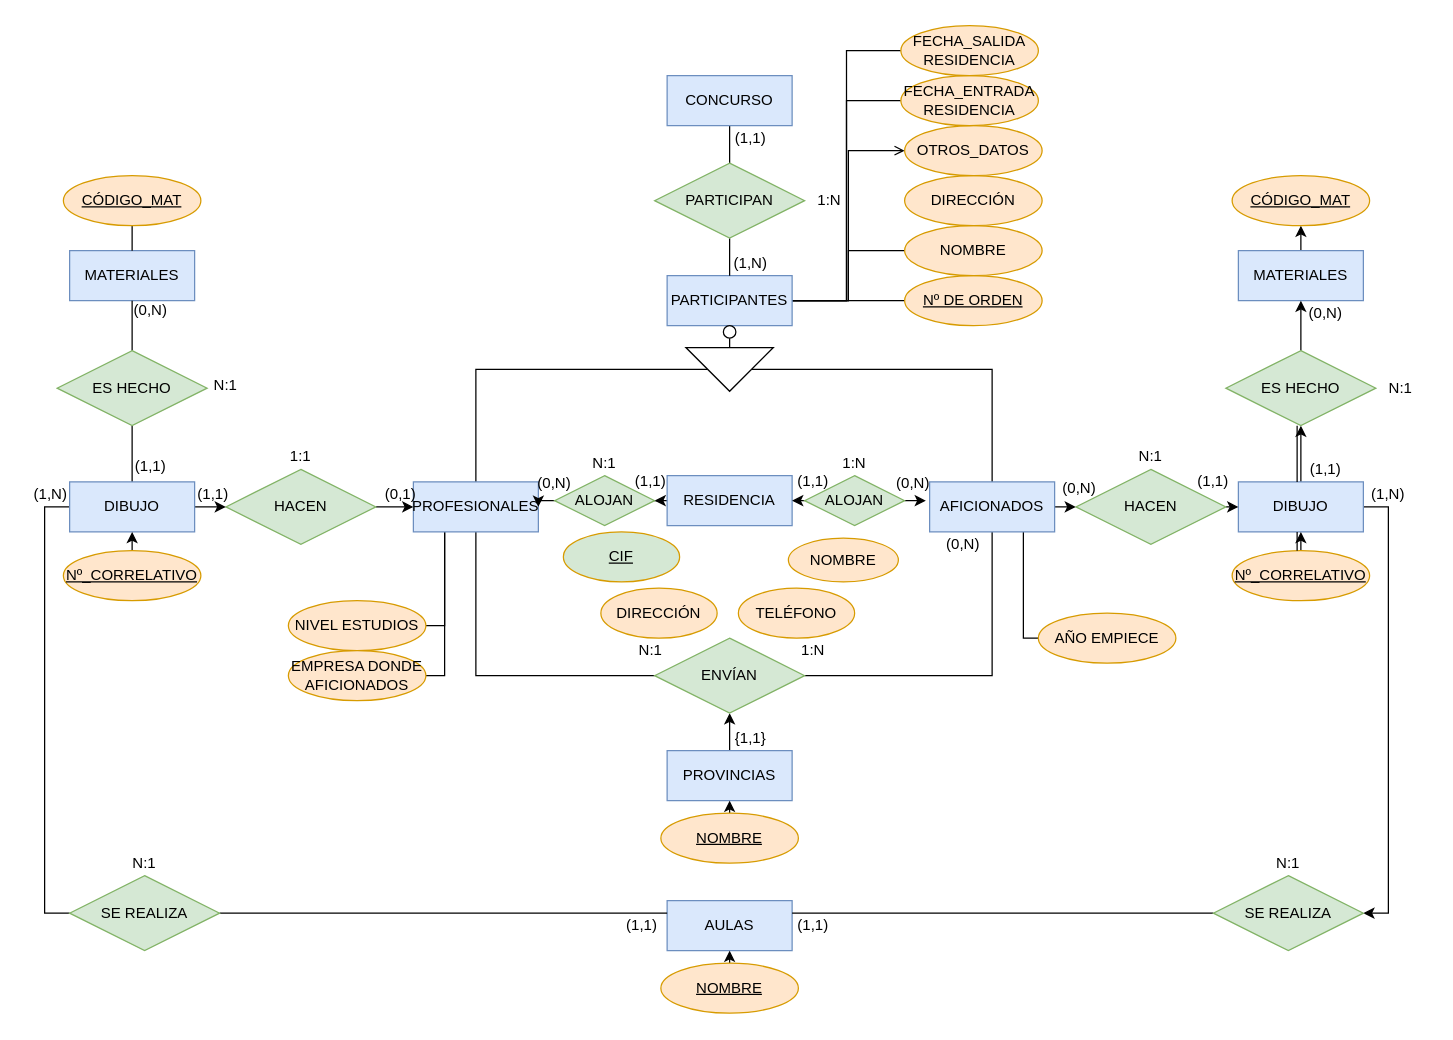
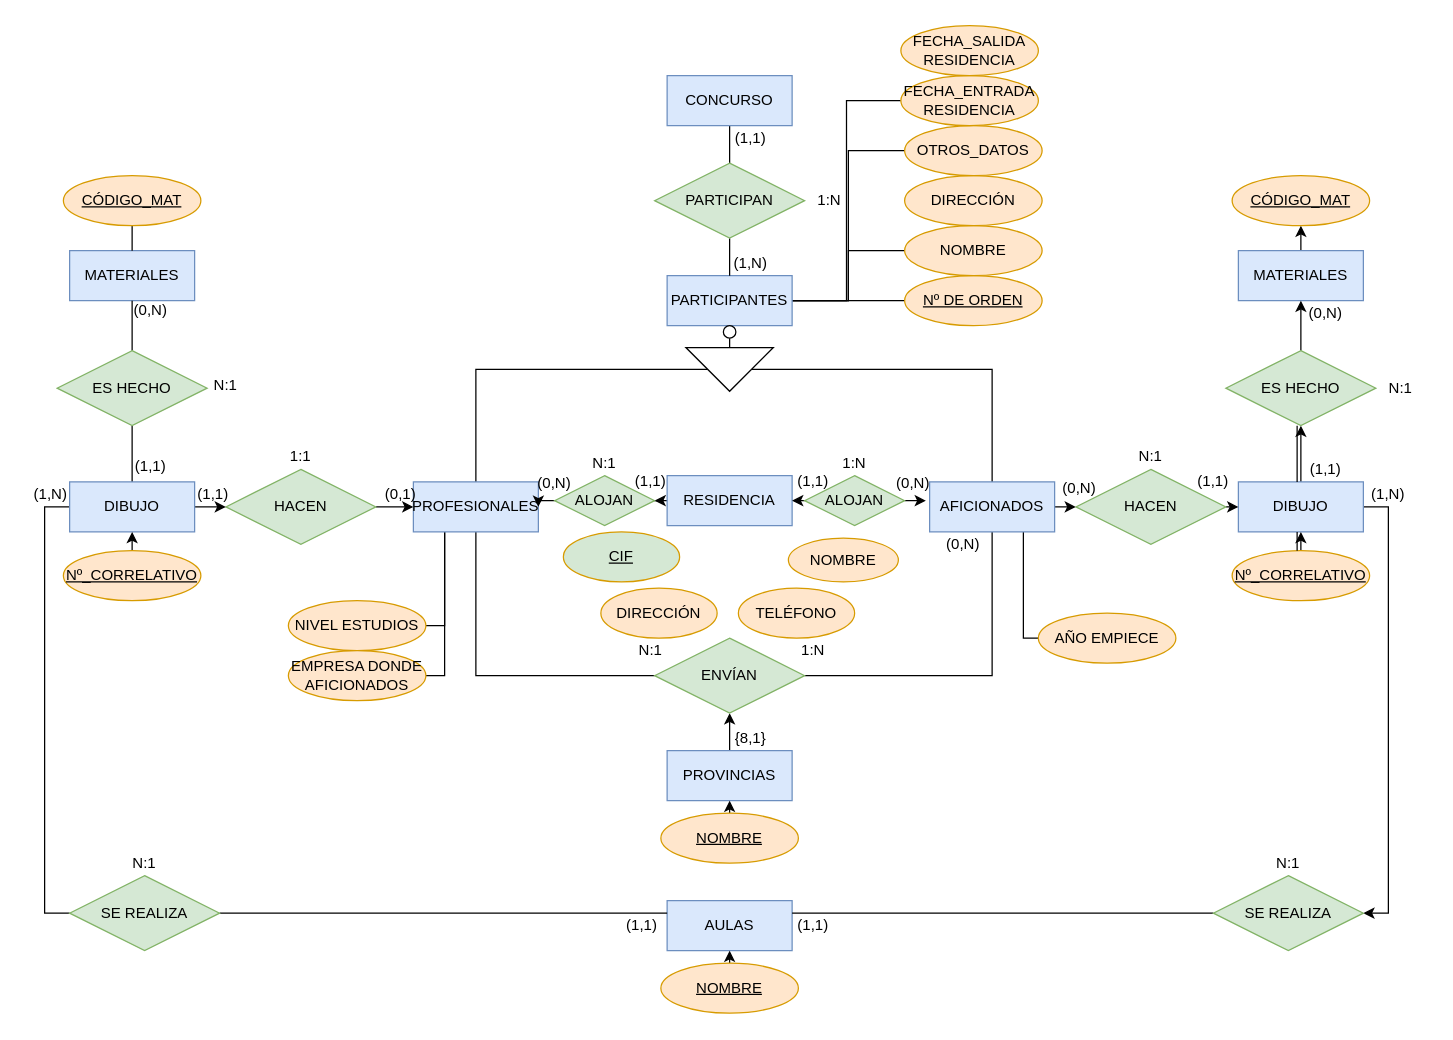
(849, 51) -> none
(898, 151) -> (899, 151)
(751, 738) -> (751, 738)
